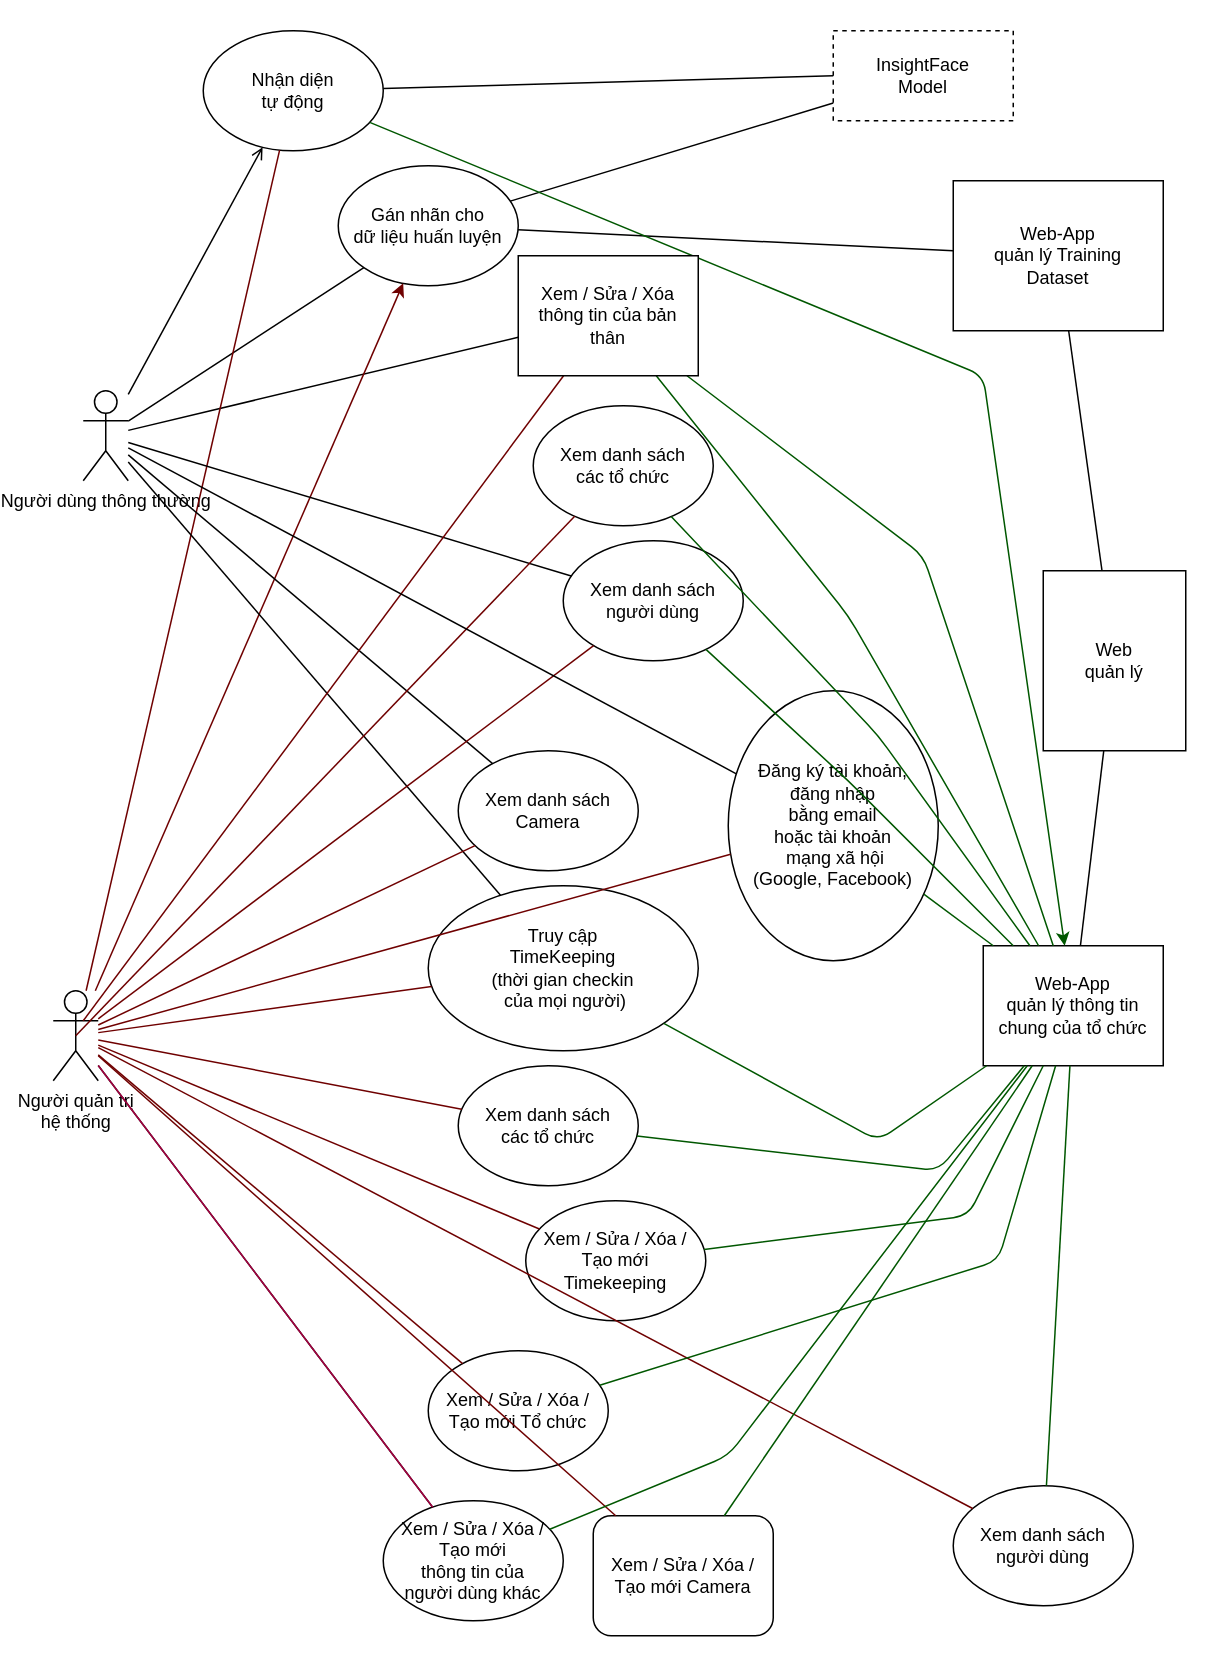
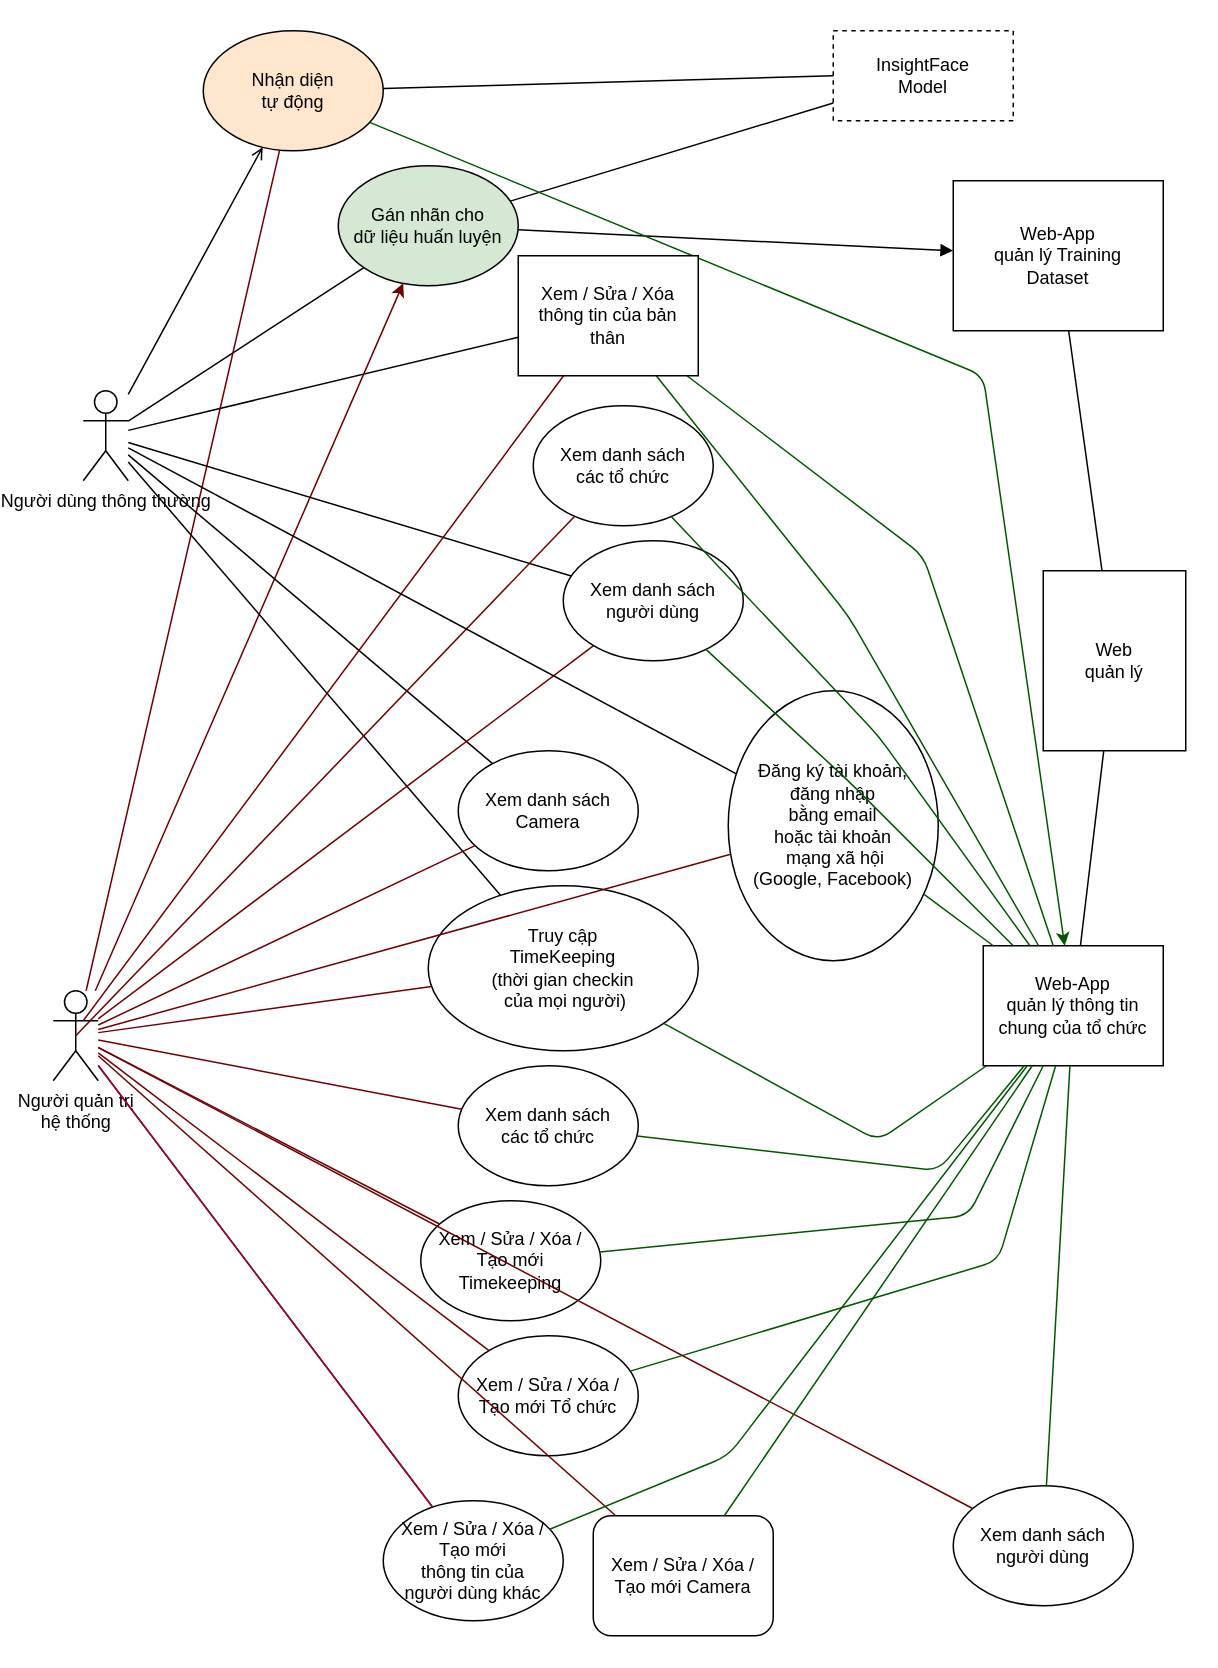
(293, 91) -> (293, 91)
(428, 226) -> (428, 226)
(945, 250) -> (939, 250)
(616, 1261) -> (511, 1261)
(518, 1411) -> (548, 1396)
